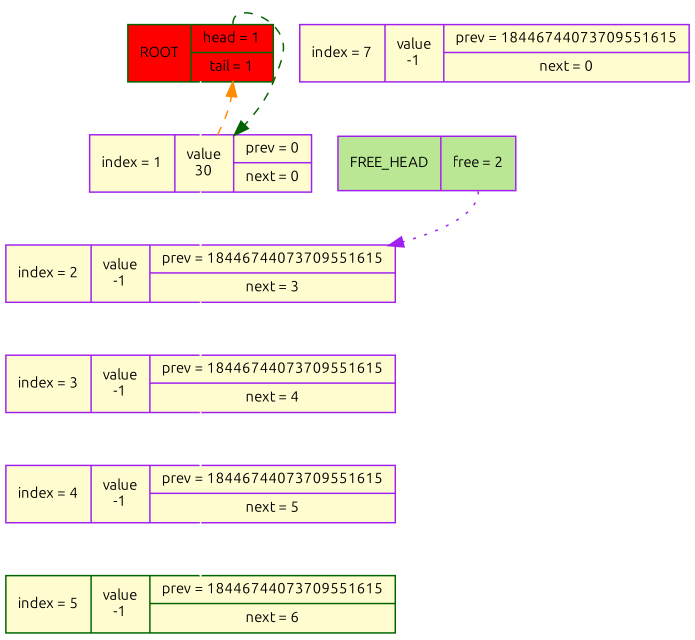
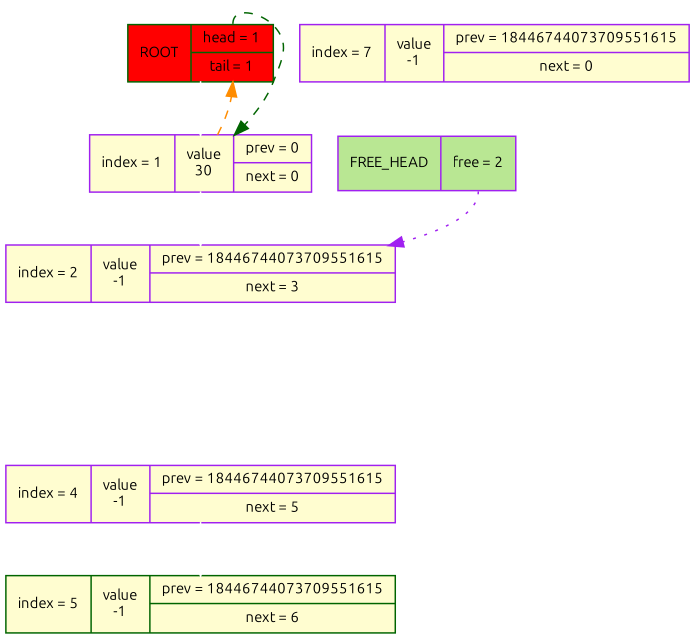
(201, 384) -> none
